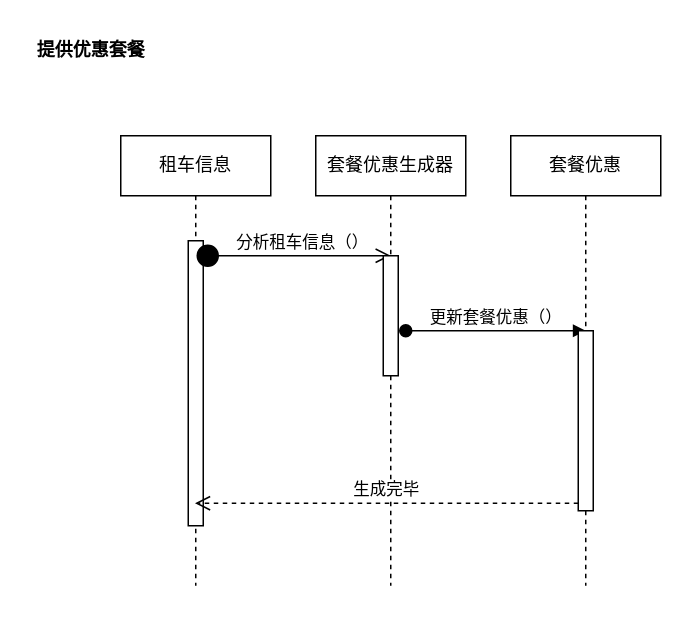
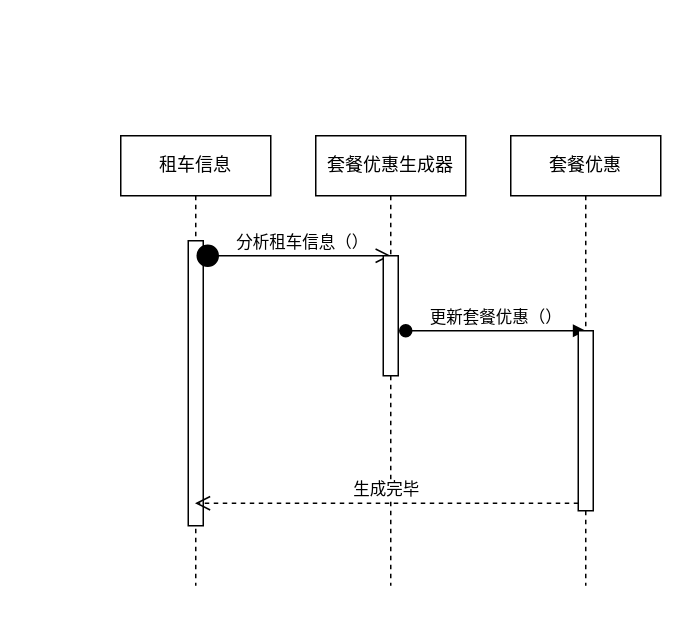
(91, 50) -> none
